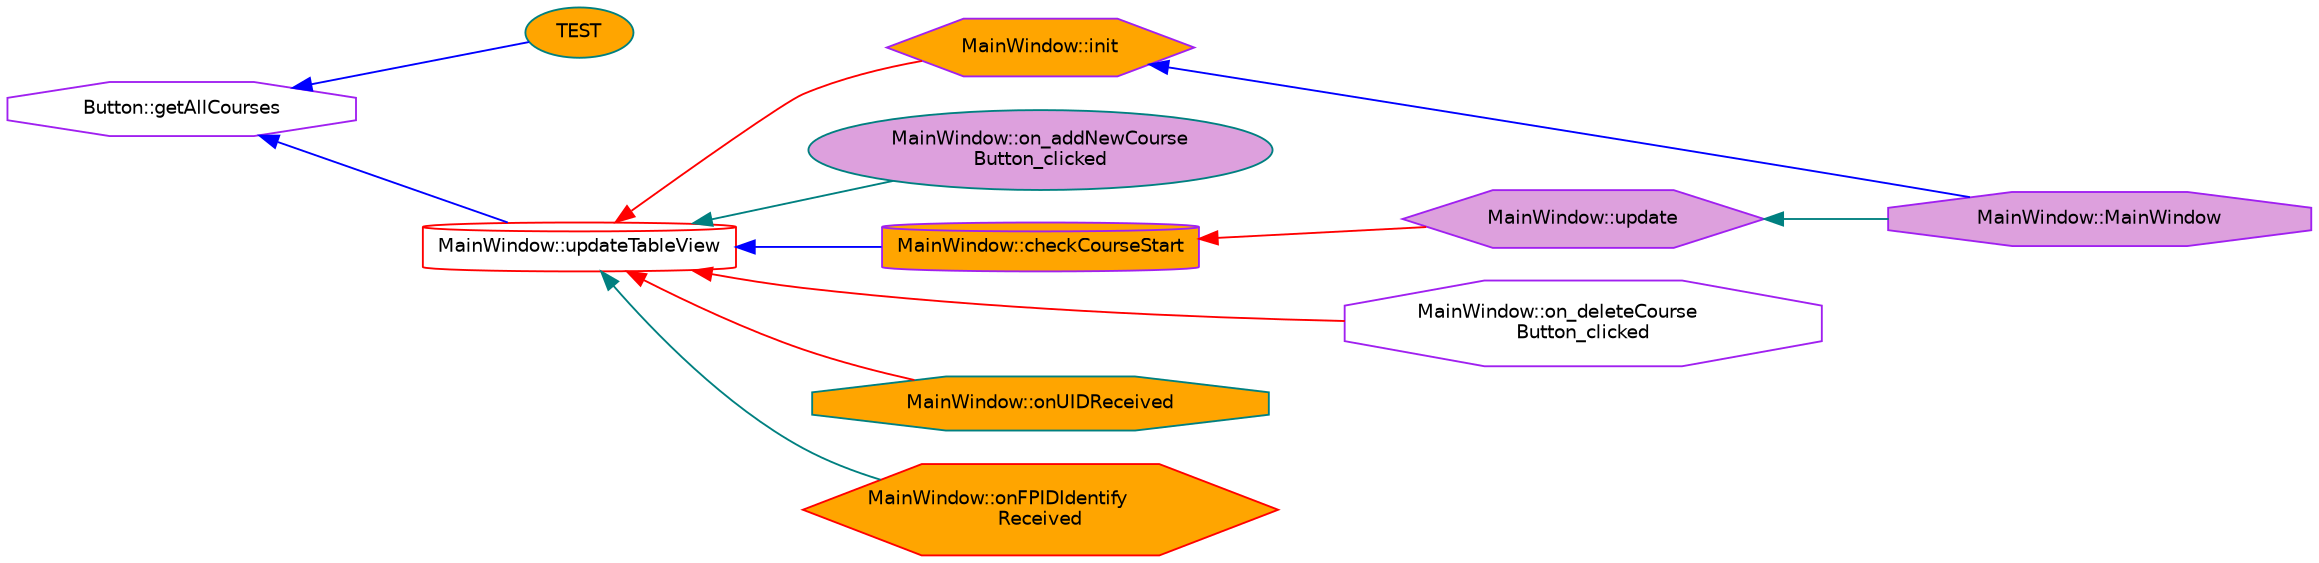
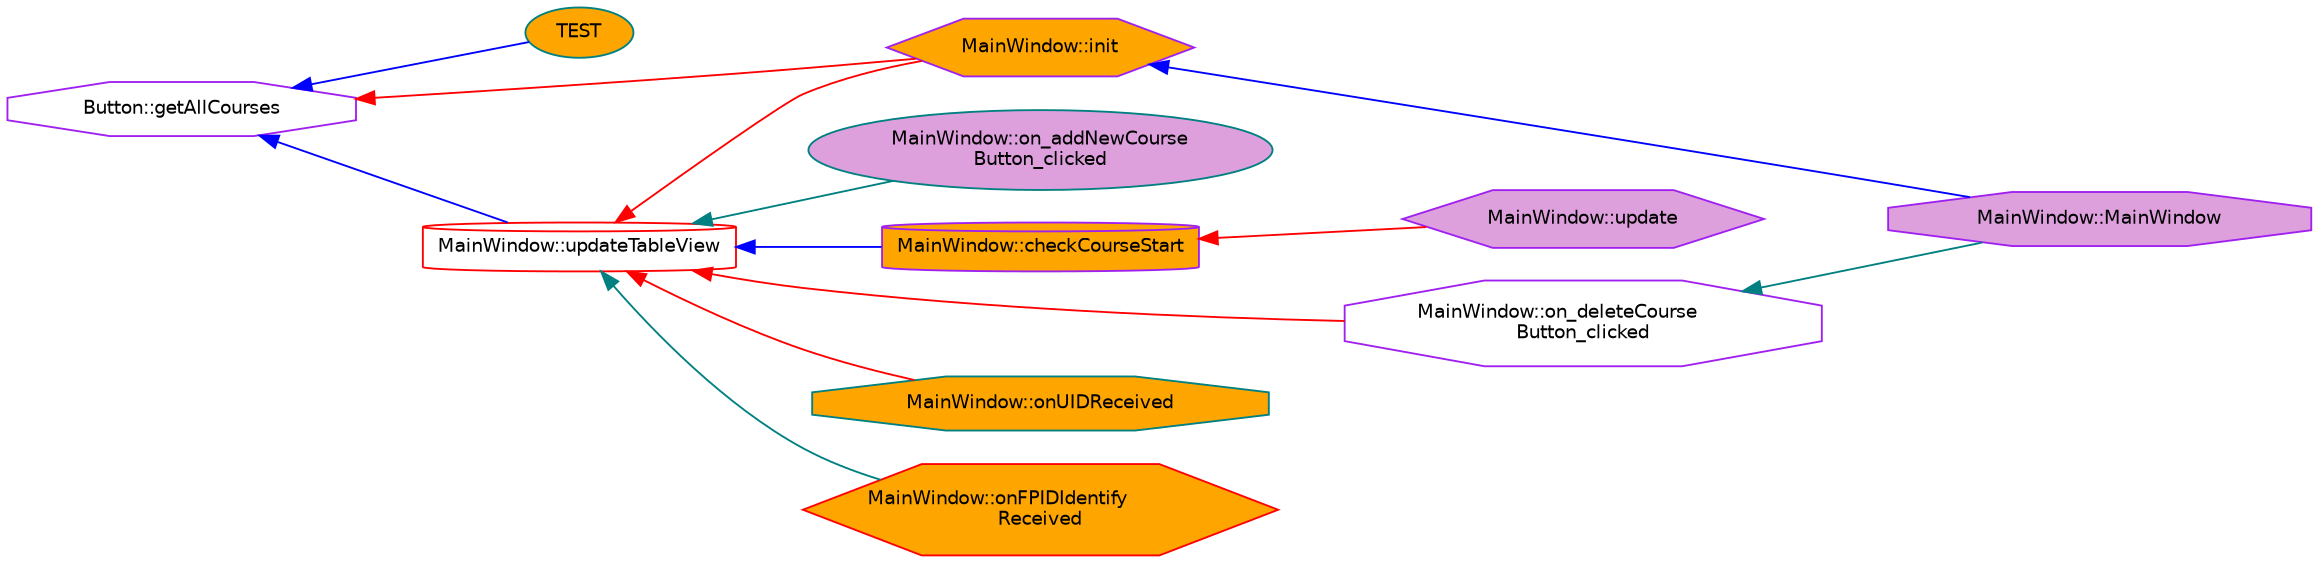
none -> (645, 80)
(1836, 219) -> (1872, 265)
